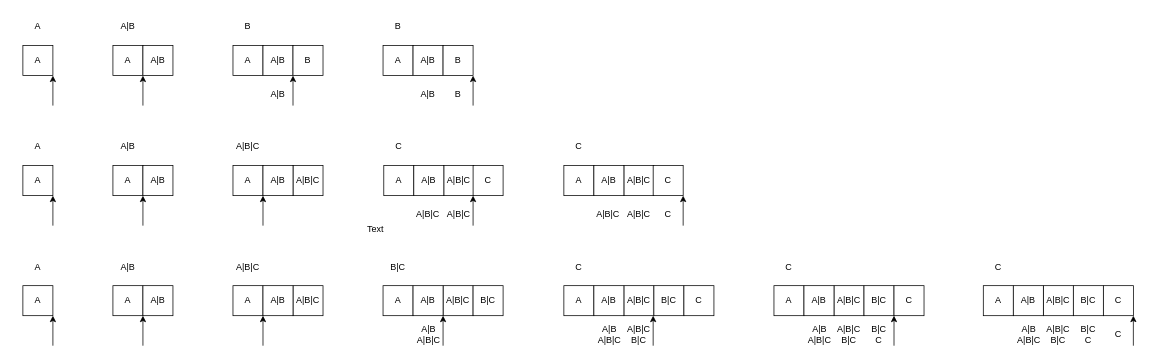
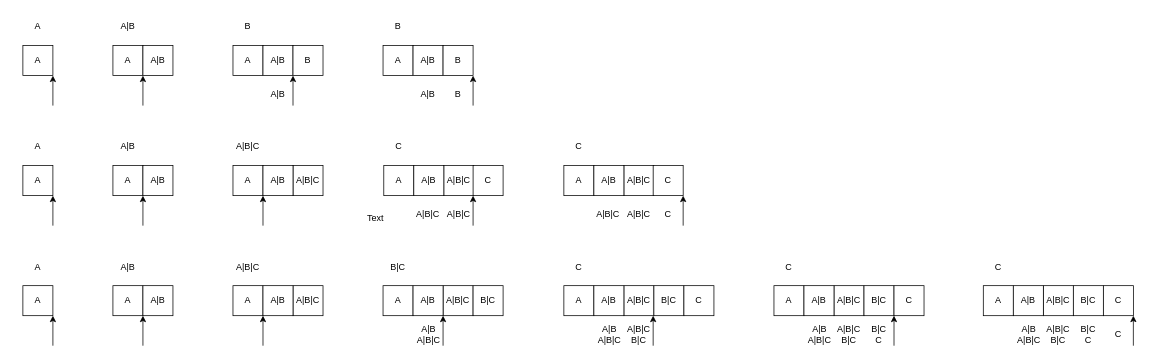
(375, 229) -> (375, 218)
